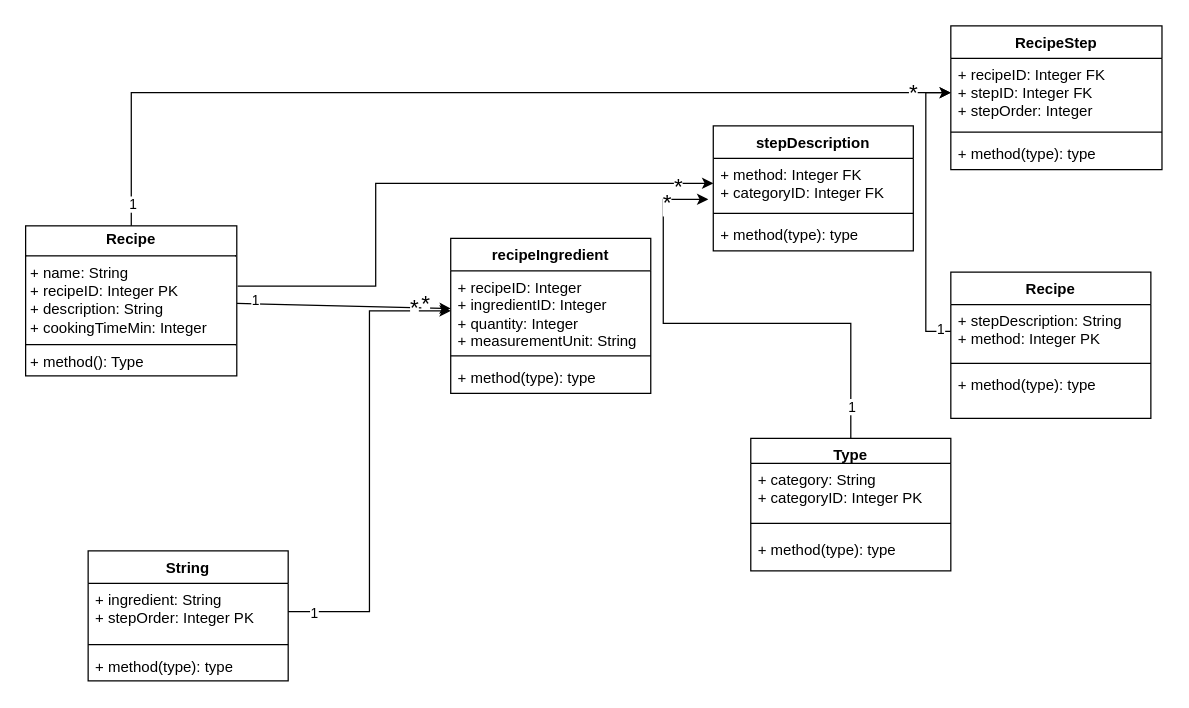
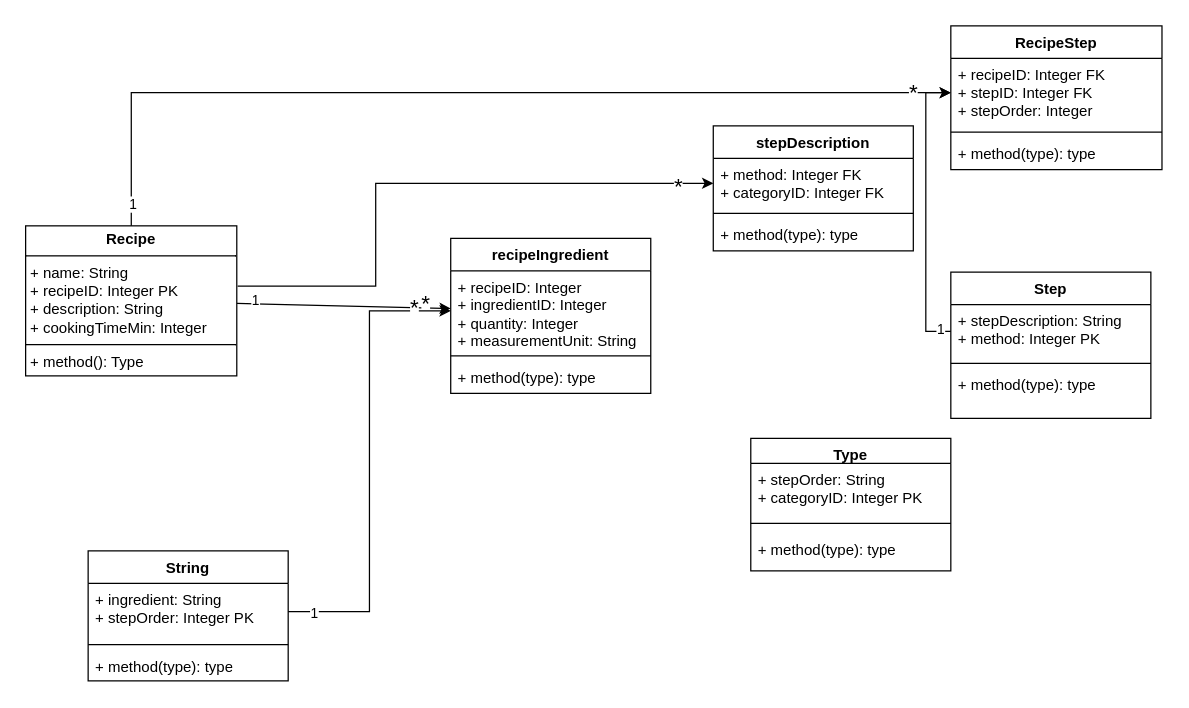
(1051, 290) -> (1051, 290)
(761, 323) -> none
(851, 490) -> (851, 490)
